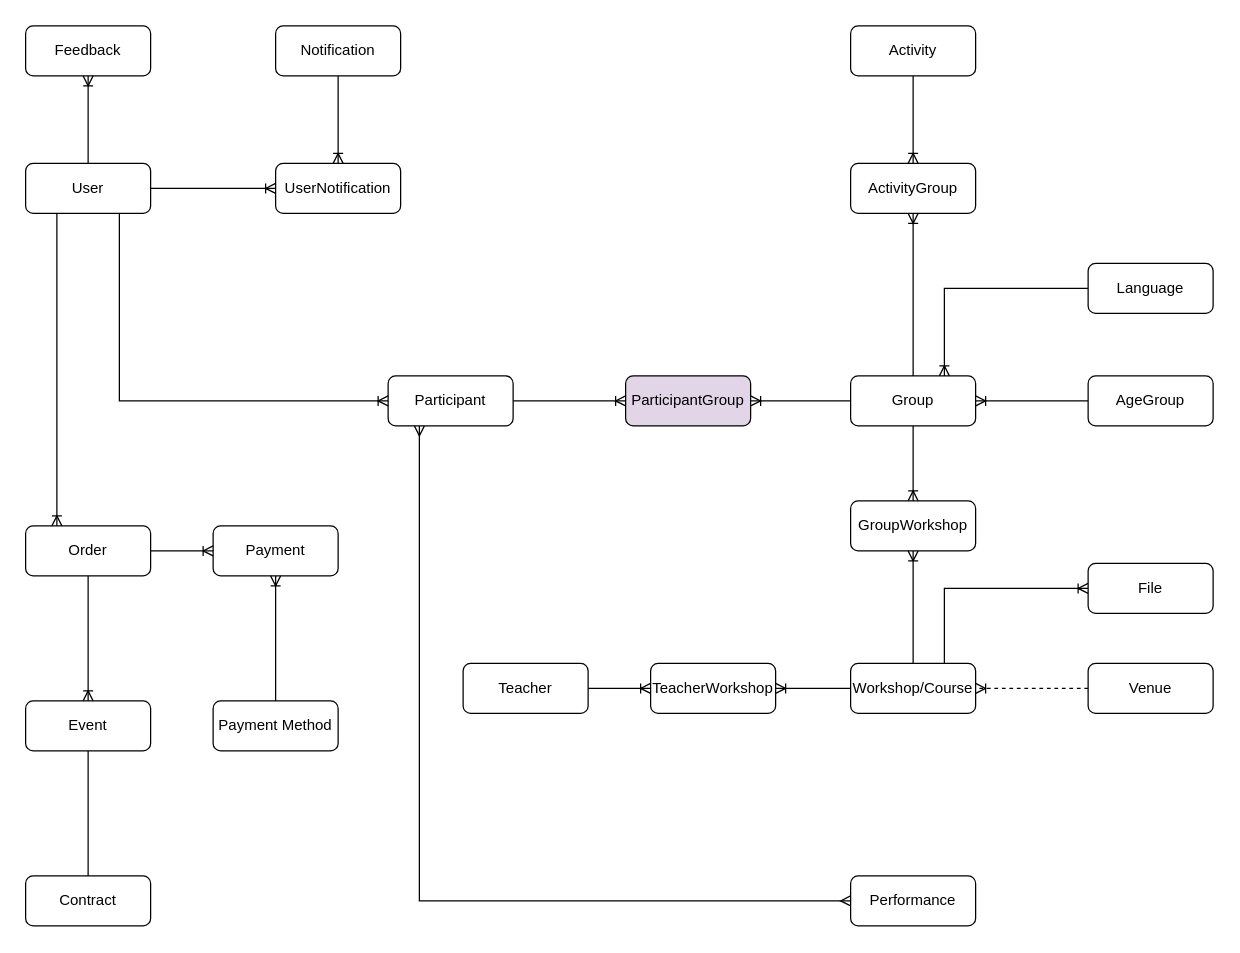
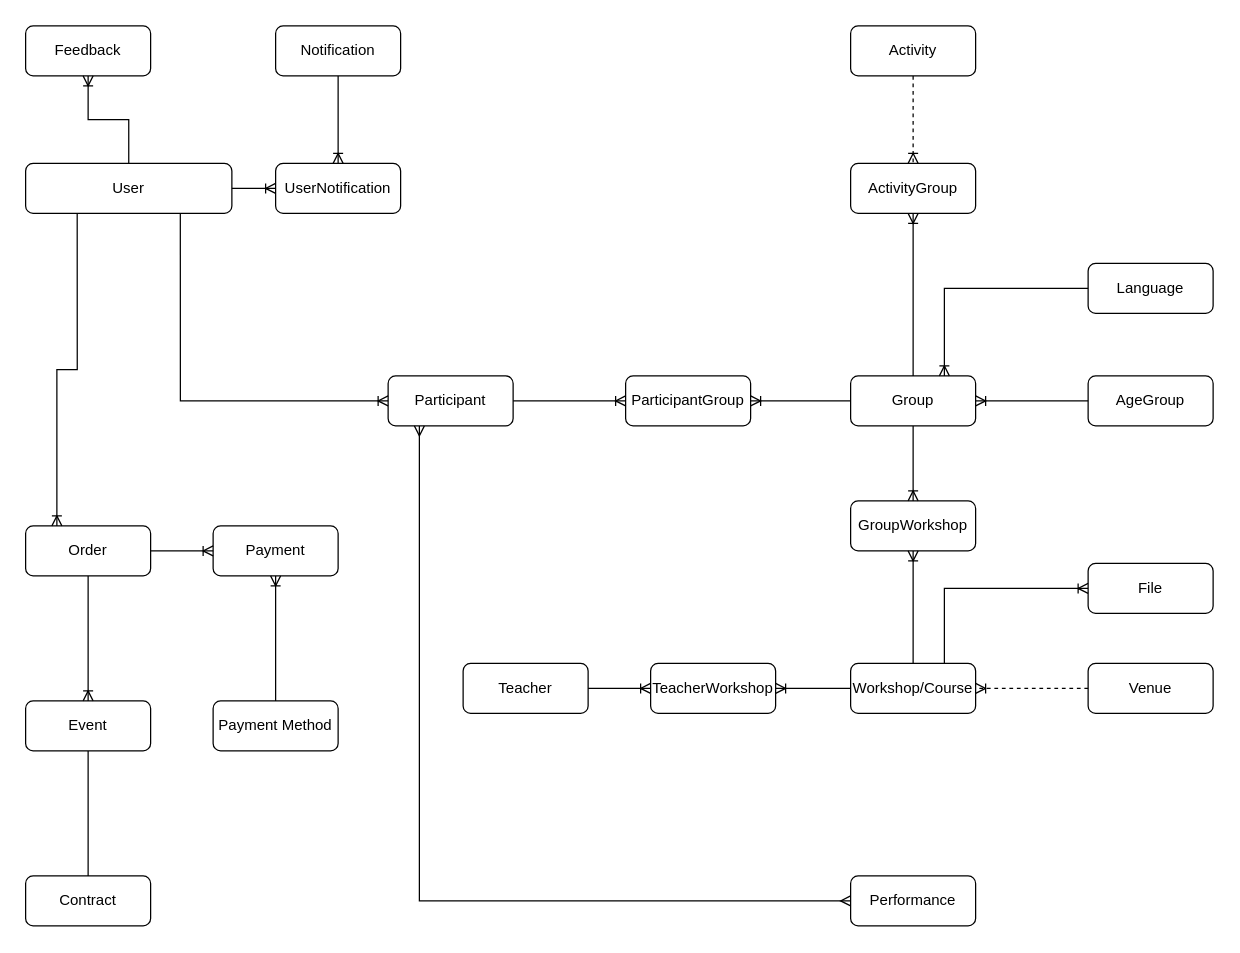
(913, 120) -> (913, 120)
(88, 188) -> (129, 188)
(688, 401) -> (688, 401)
